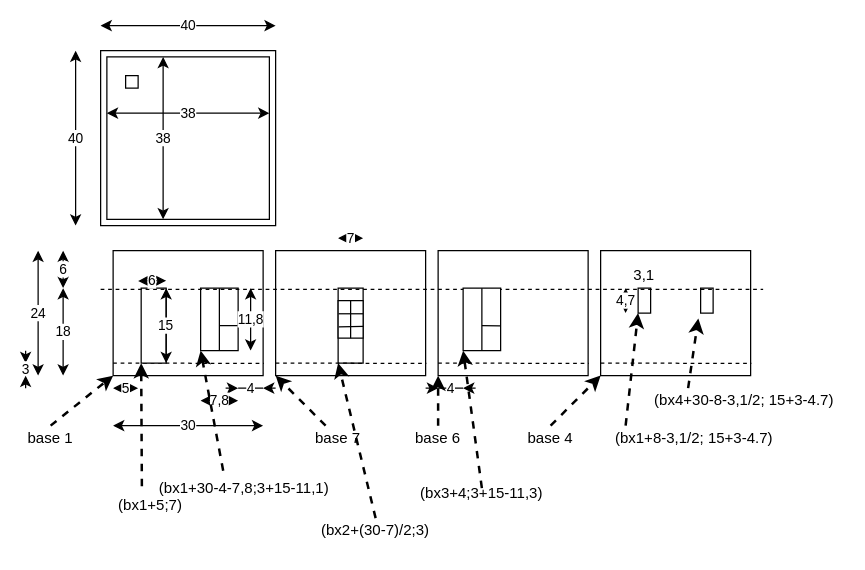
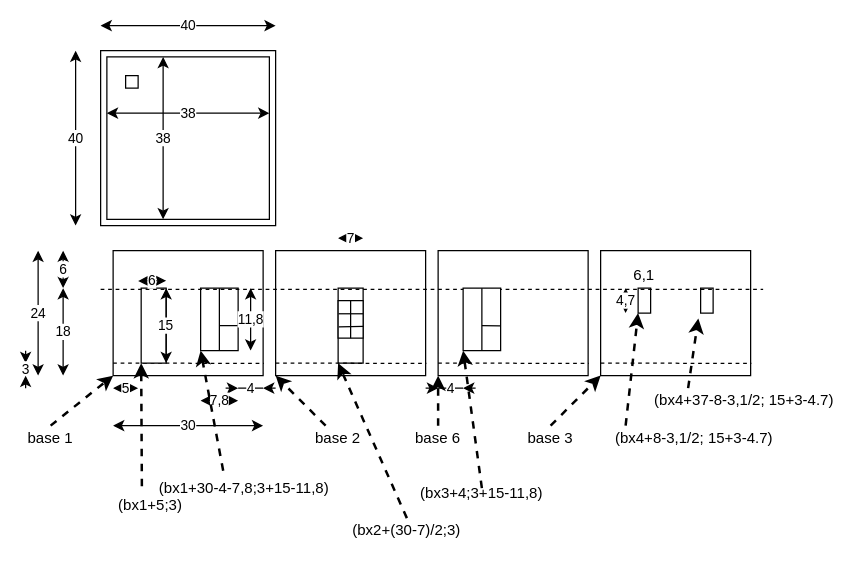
(644, 276) -> (644, 276)
(744, 401) -> (744, 401)
(338, 438) -> (338, 438)
(551, 438) -> (551, 438)
(694, 438) -> (694, 438)
(244, 488) -> (244, 488)
(482, 493) -> (482, 493)
(151, 506) -> (151, 506)
(376, 531) -> (407, 531)
